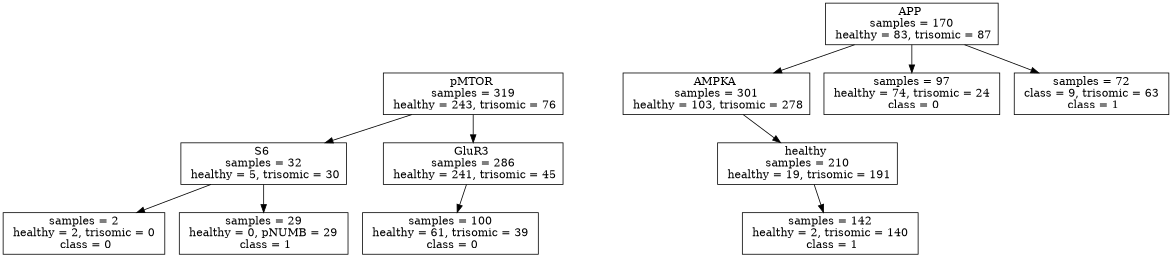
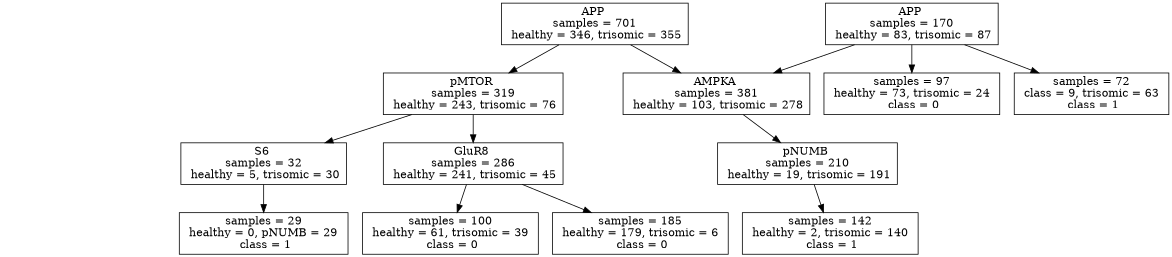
none -> (595, 24)
(716, 94) -> (716, 94)
(912, 94) -> (912, 94)
(473, 164) -> (473, 164)
(807, 164) -> (807, 164)
(84, 233) -> none
none -> (640, 233)
